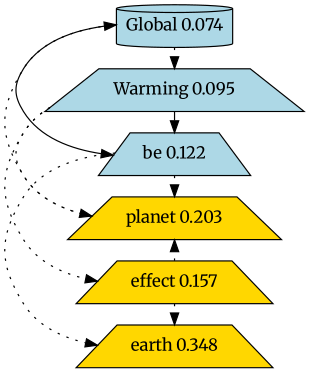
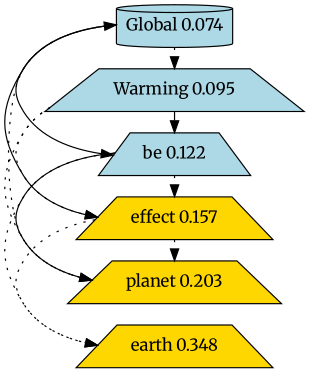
none -> (7, 107)
(175, 180) -> (21, 201)
none -> (175, 180)
